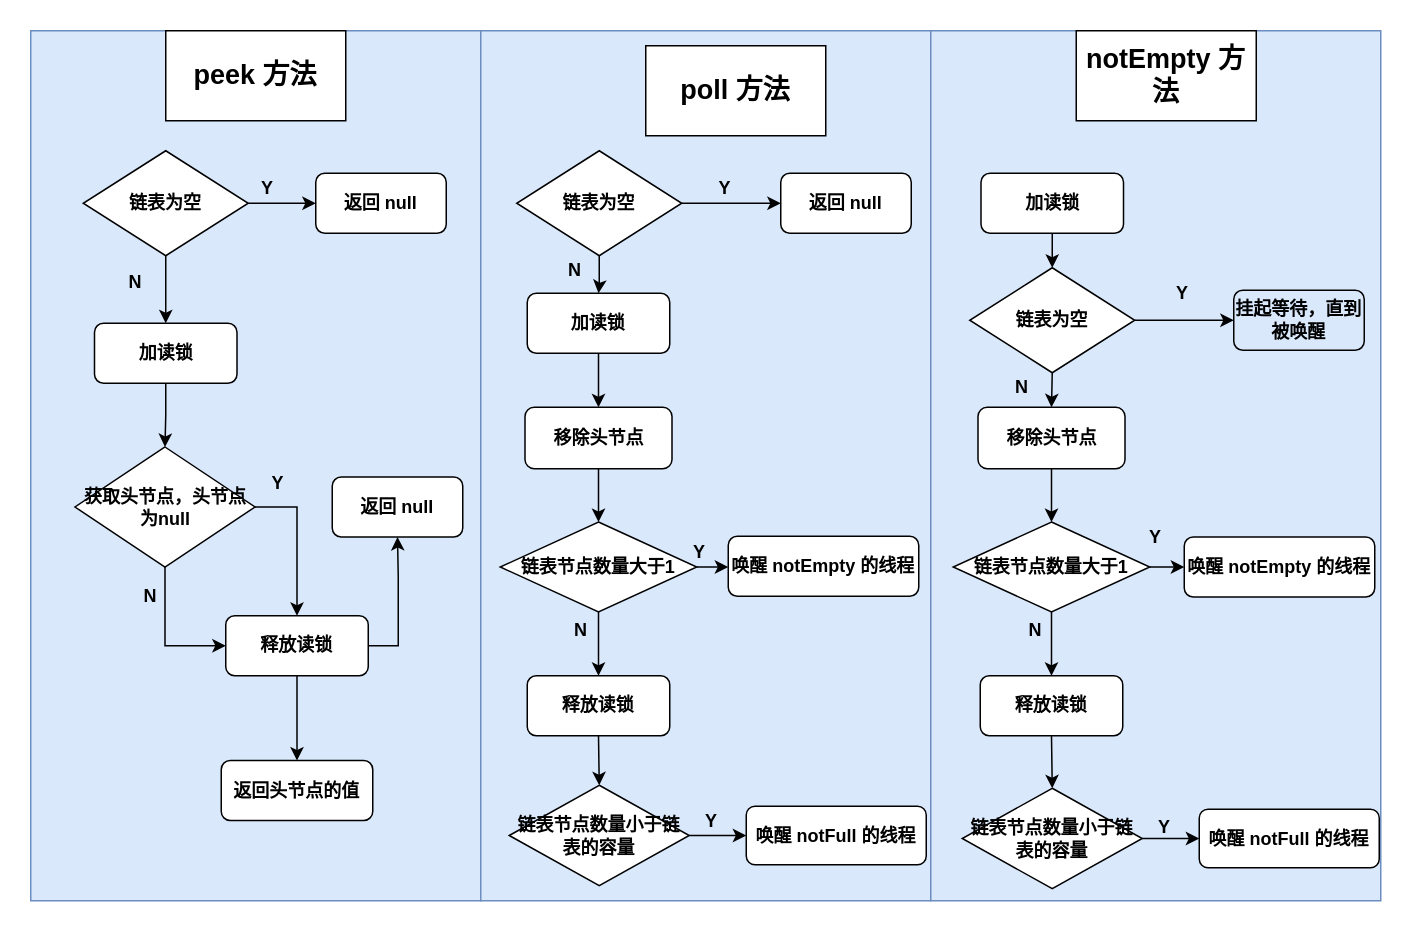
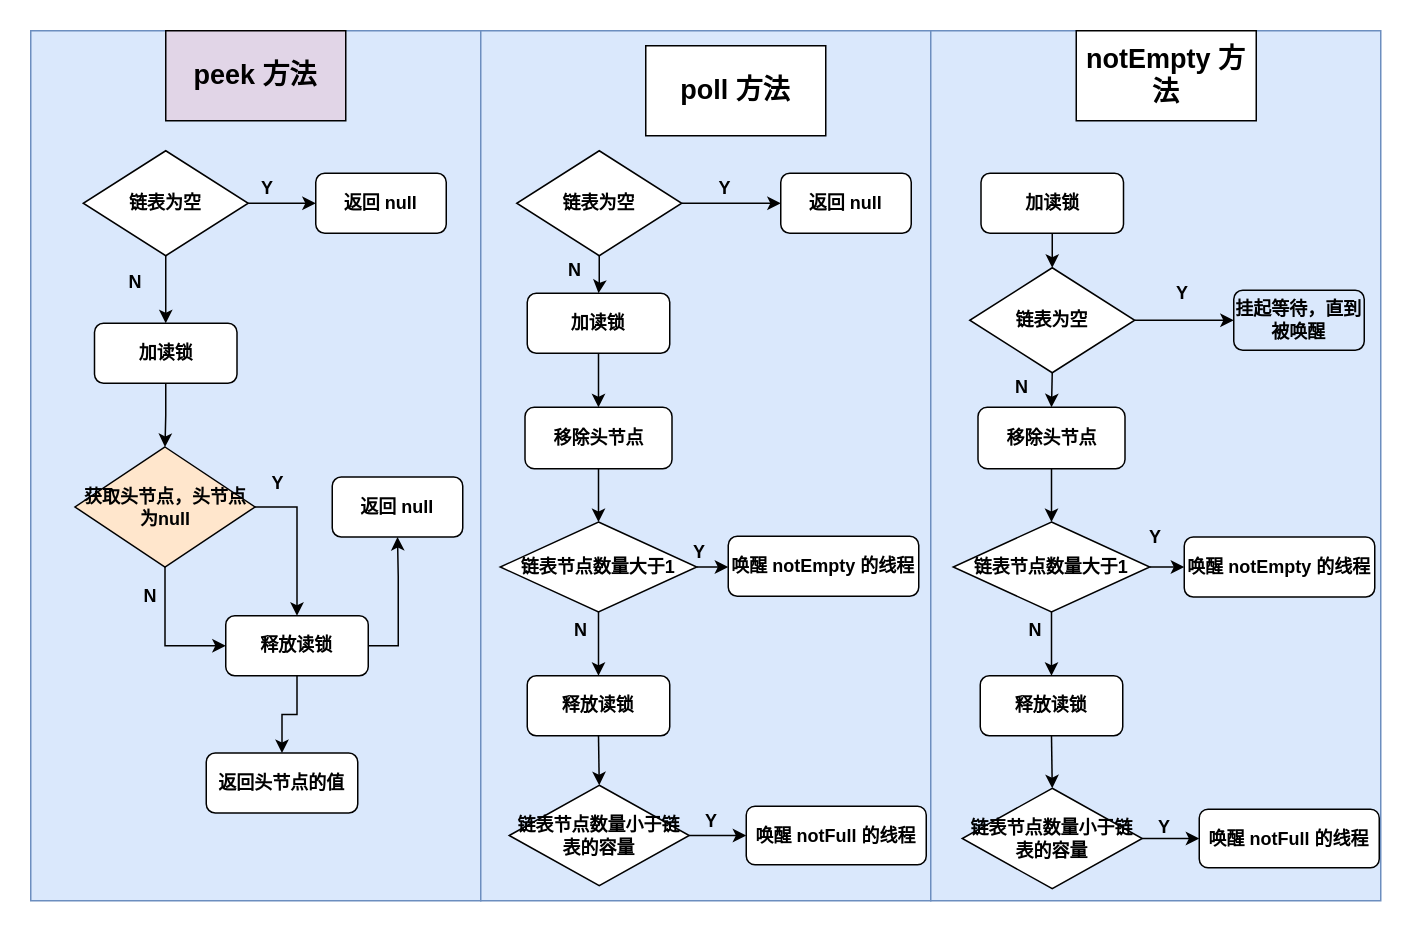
(256, 76) -> (256, 76)
(165, 507) -> (165, 507)
(297, 791) -> (282, 783)
